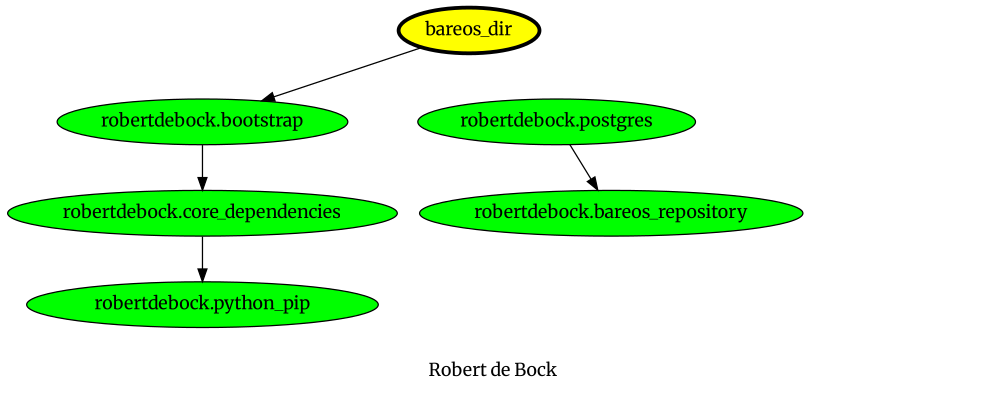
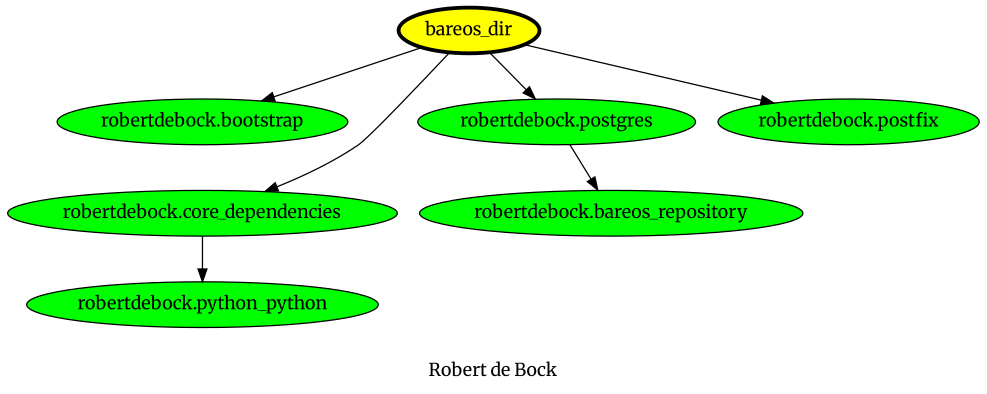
none -> (508, 71)
none -> (849, 122)
(202, 161) -> (372, 132)
(202, 305) -> (202, 305)
